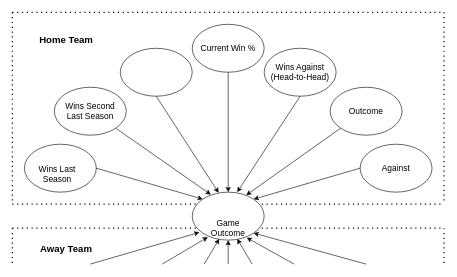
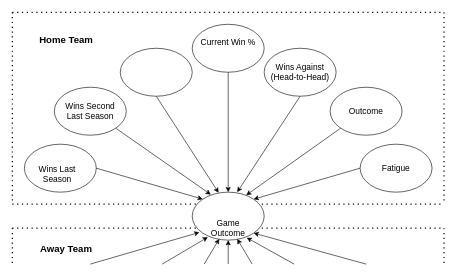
(228, 48) -> (228, 42)
(396, 168) -> (396, 168)
